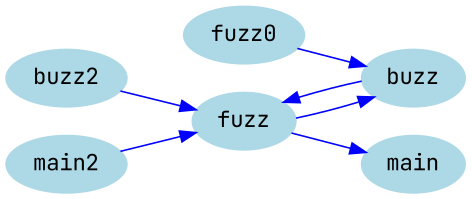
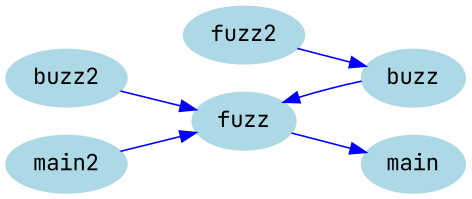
(244, 35) -> (244, 35)
(328, 111) -> none
